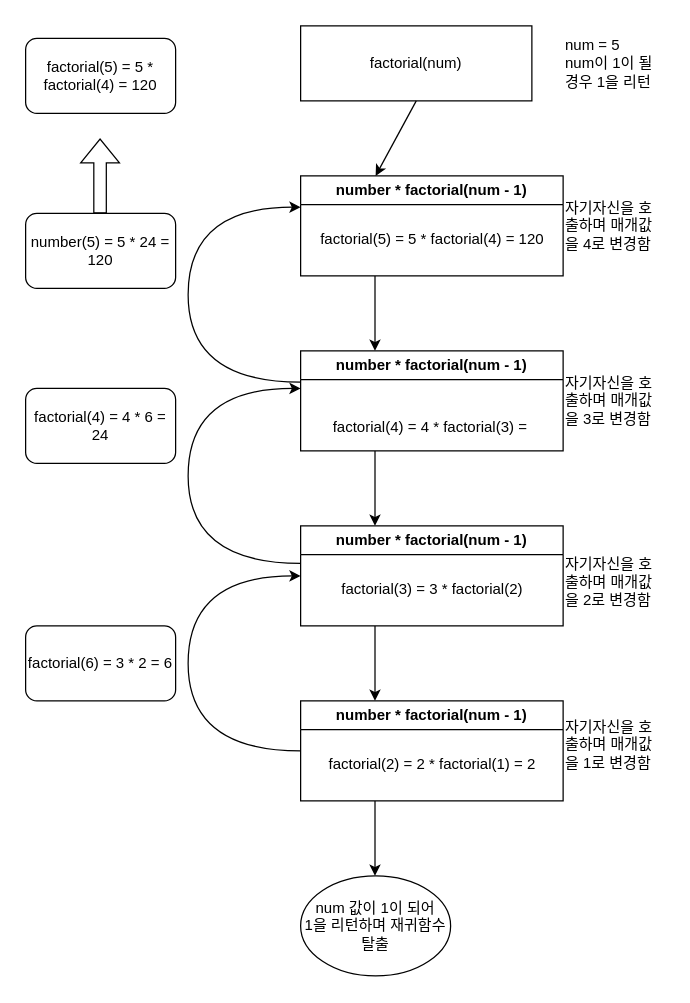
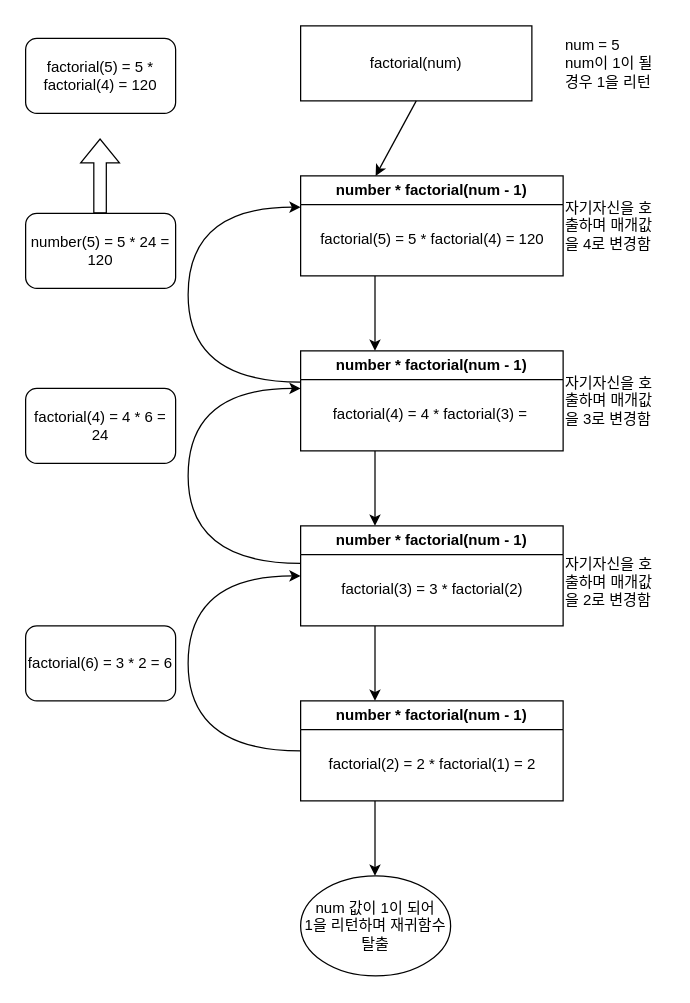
(432, 427) -> (432, 414)
(613, 744) -> none
